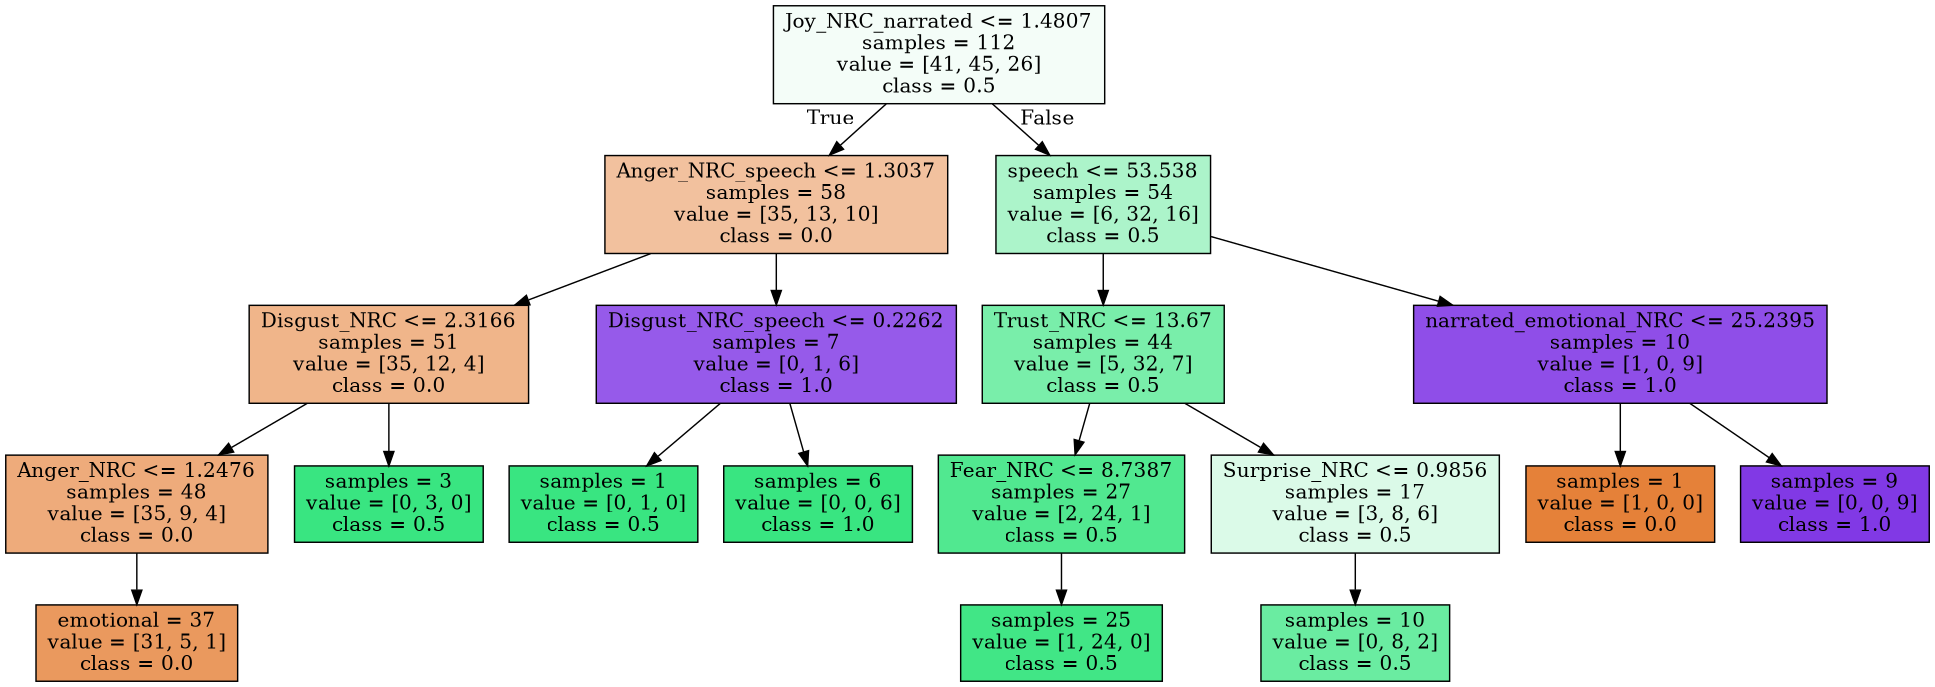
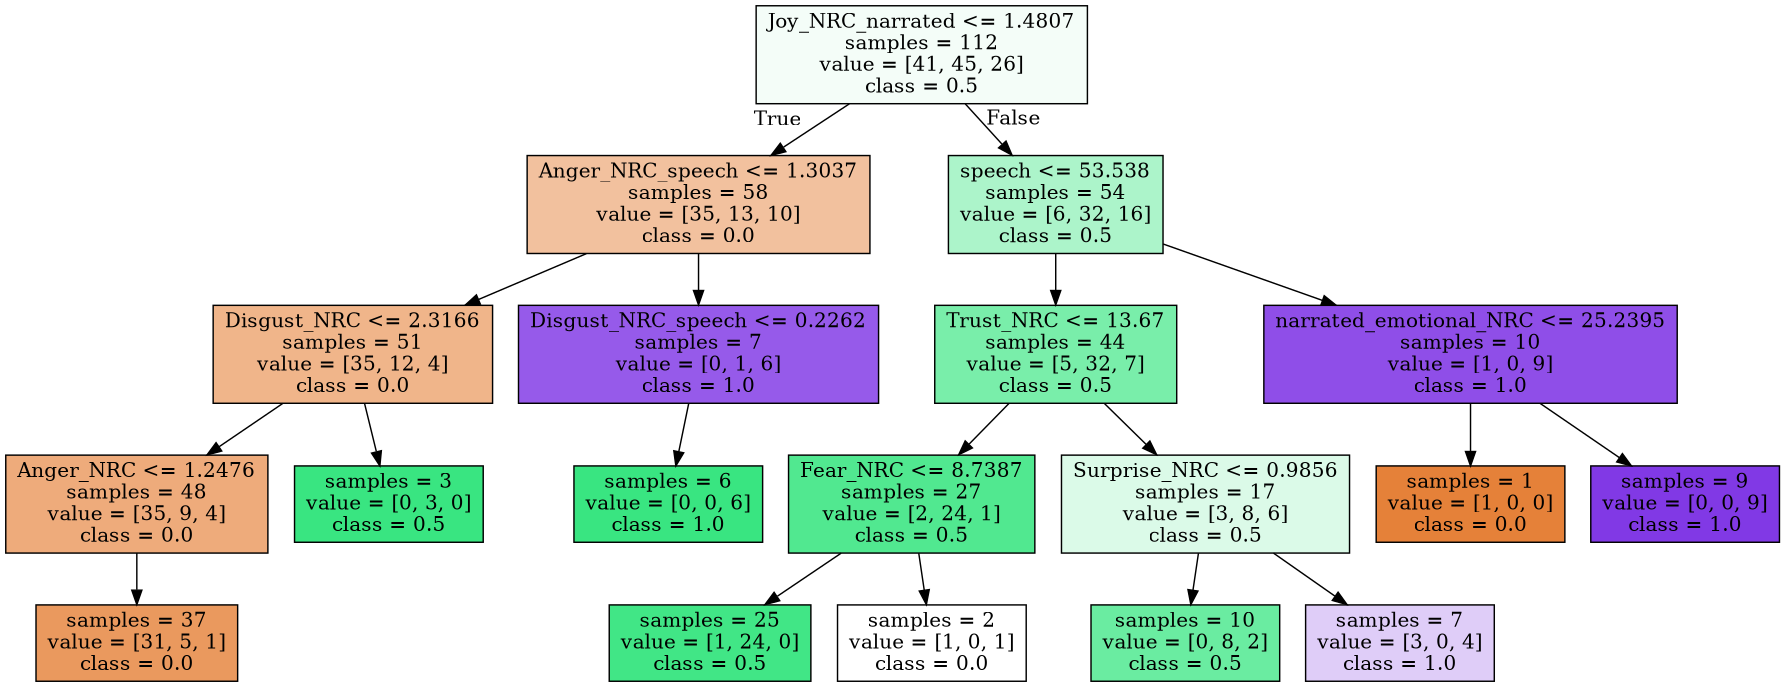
(603, 504) -> none
(137, 643) -> (137, 643)
none -> (932, 643)
none -> (1400, 643)
